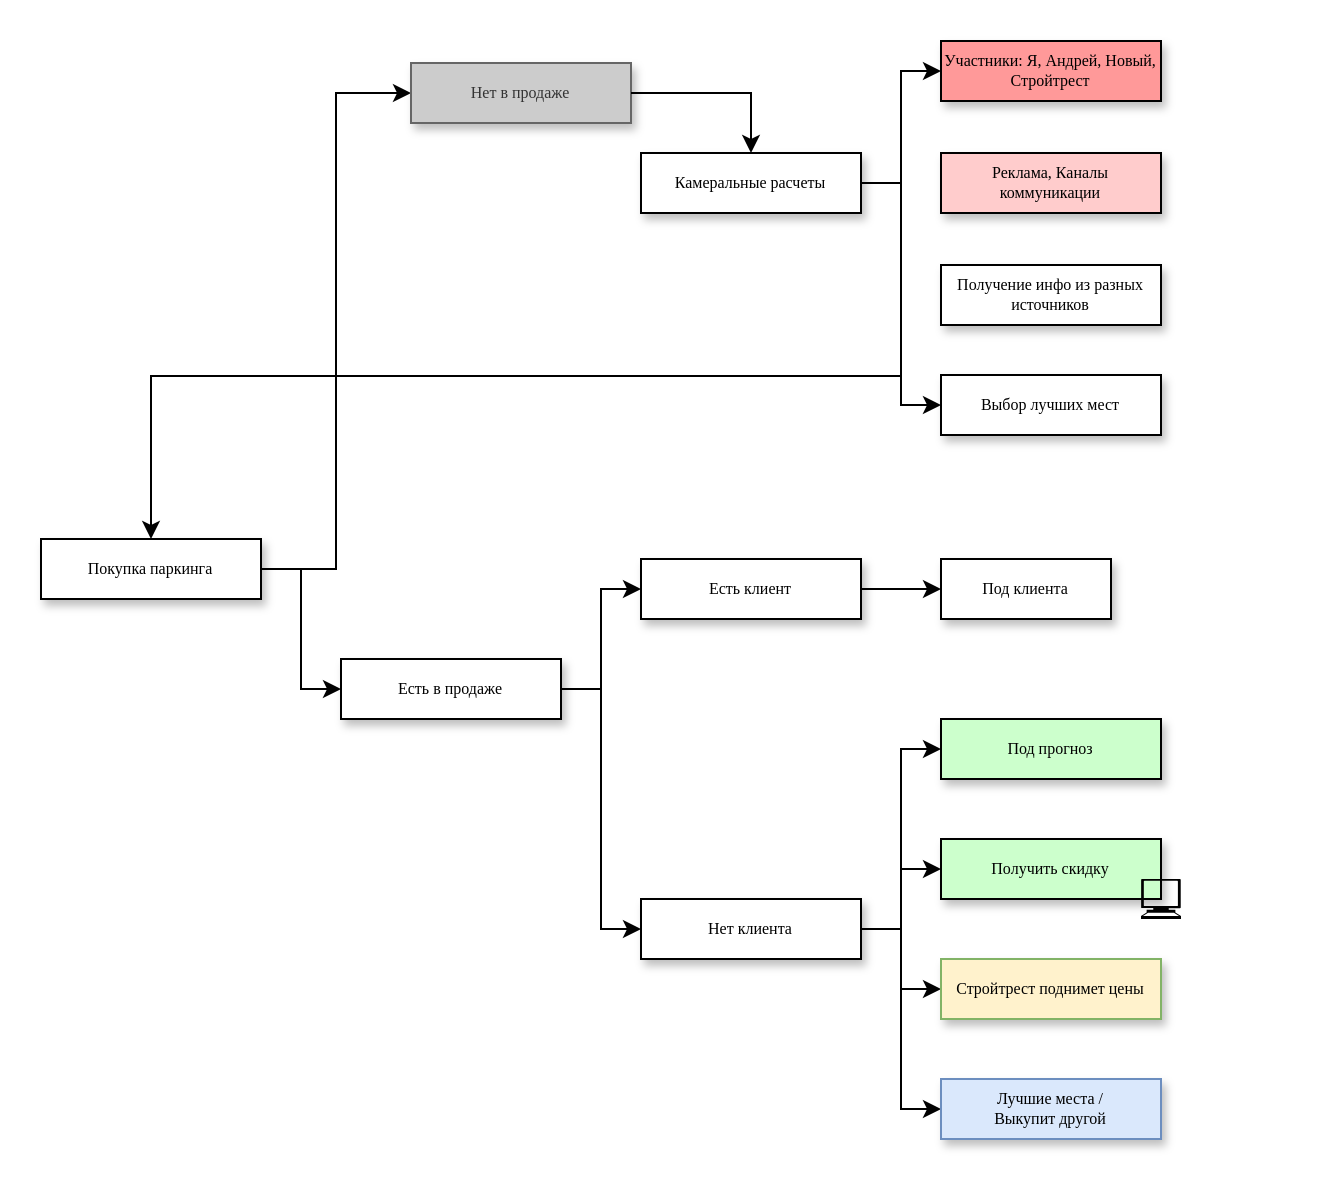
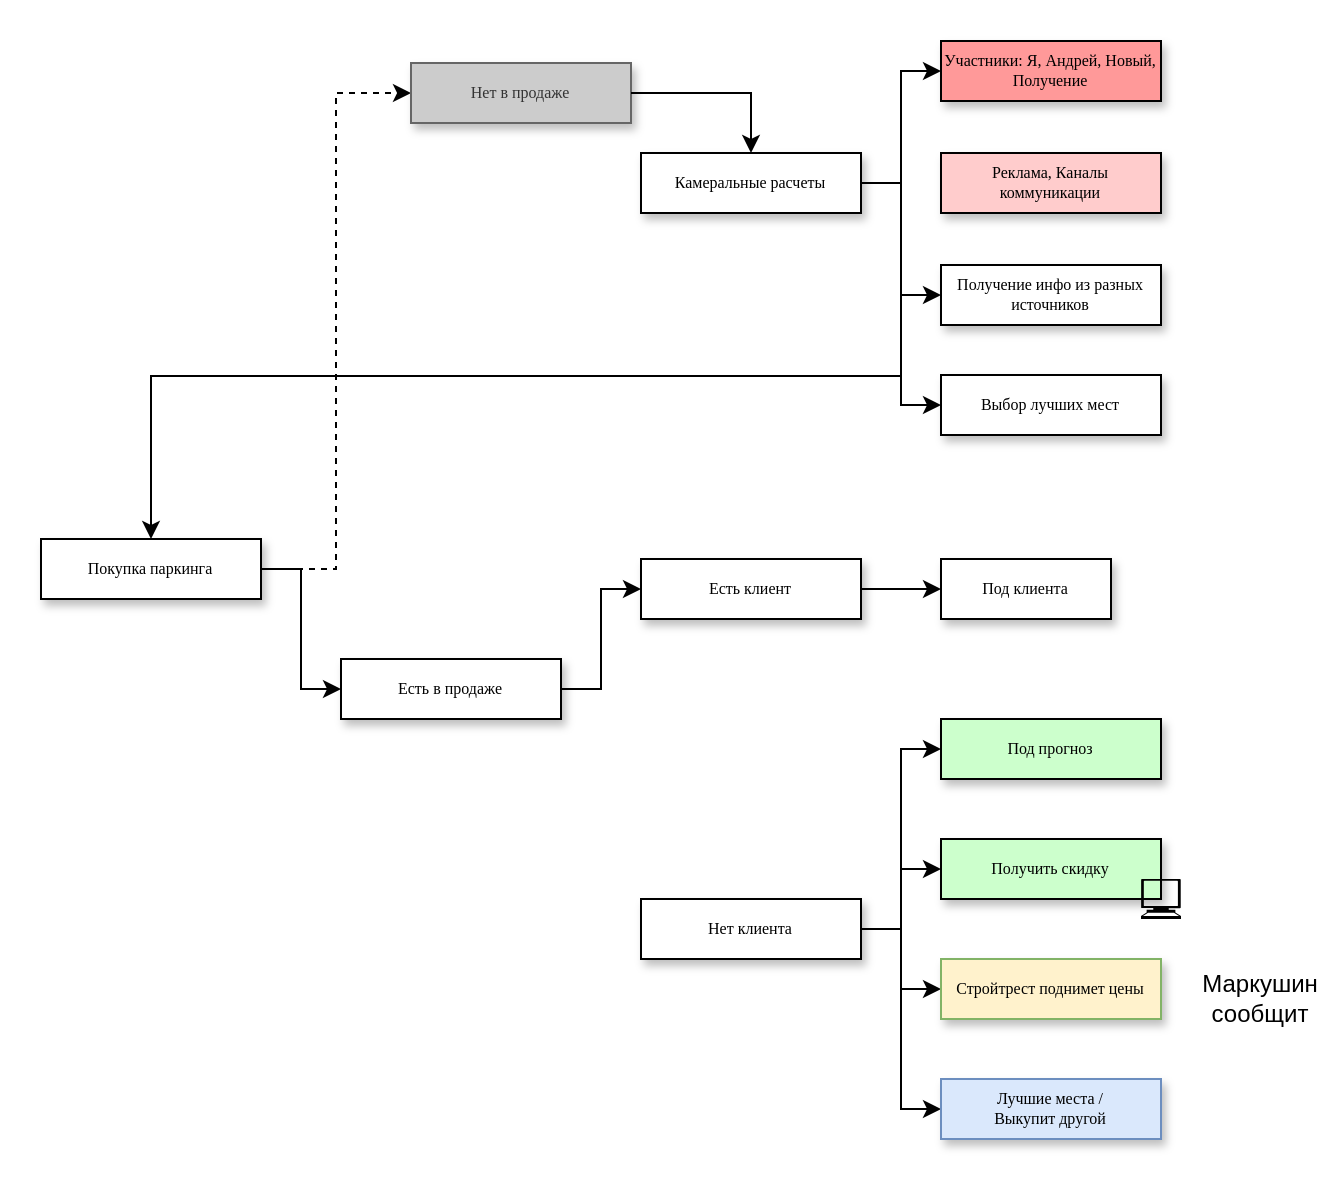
(1051, 71) -> (1051, 71)
none -> (916, 295)
(336, 315) -> (336, 315)
(601, 824) -> none
none -> (1261, 999)
